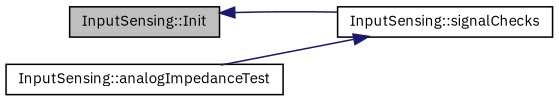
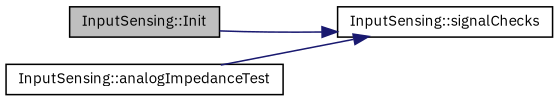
(286, 12) -> (271, 32)
